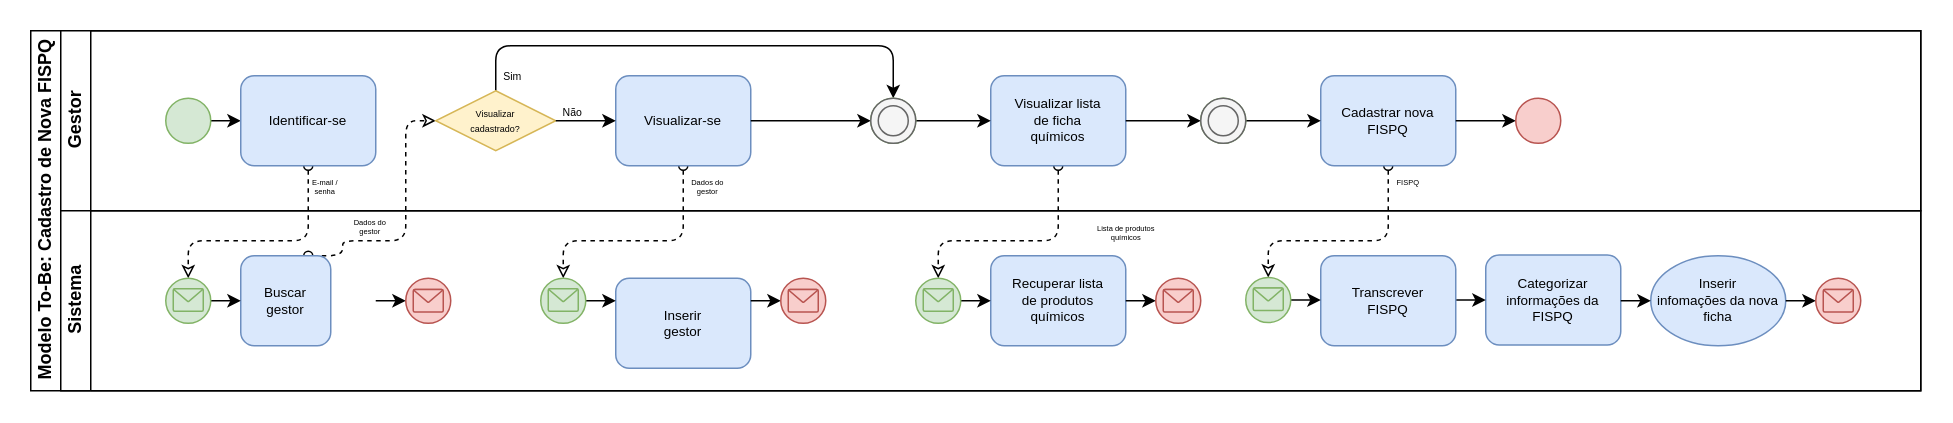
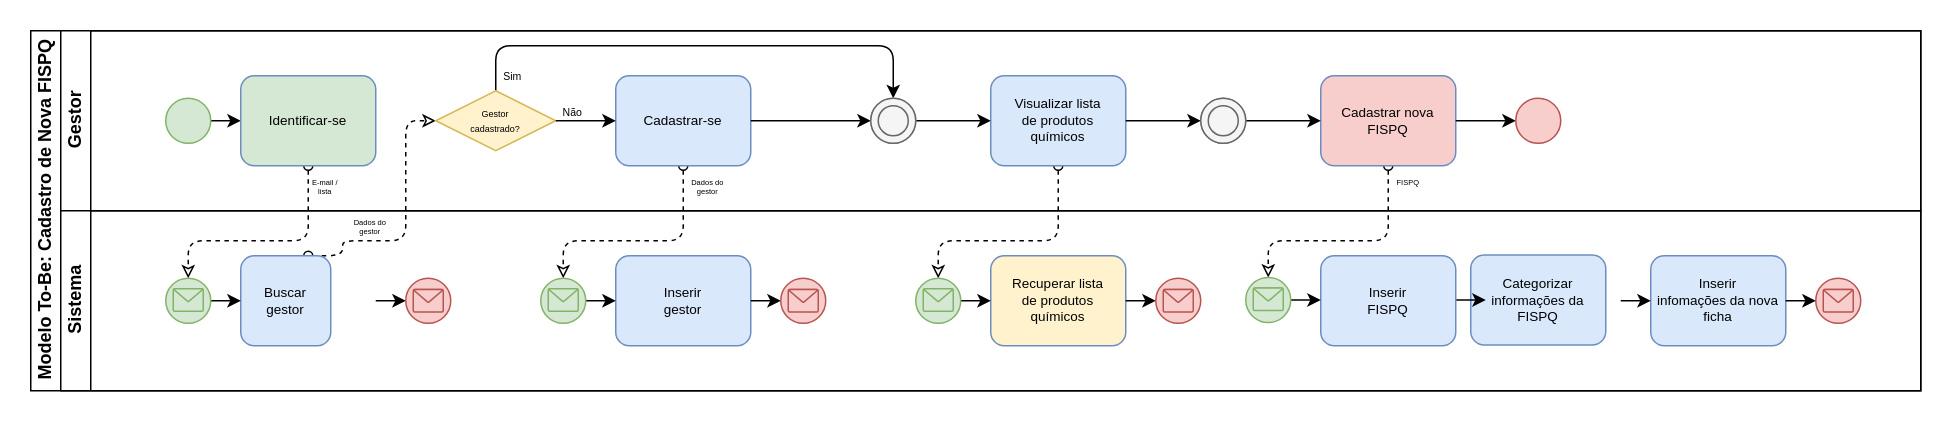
(308, 121) -> (308, 121)
(496, 121) -> (496, 121)
(683, 121) -> (683, 121)
(1058, 121) -> (1058, 121)
(1388, 121) -> (1388, 121)
(326, 187) -> (326, 187)
(1126, 233) -> none
(1553, 300) -> (1538, 300)
(1058, 301) -> (1058, 301)
(1388, 301) -> (1388, 301)
(1718, 301) -> (1718, 301)
(683, 323) -> (683, 301)
